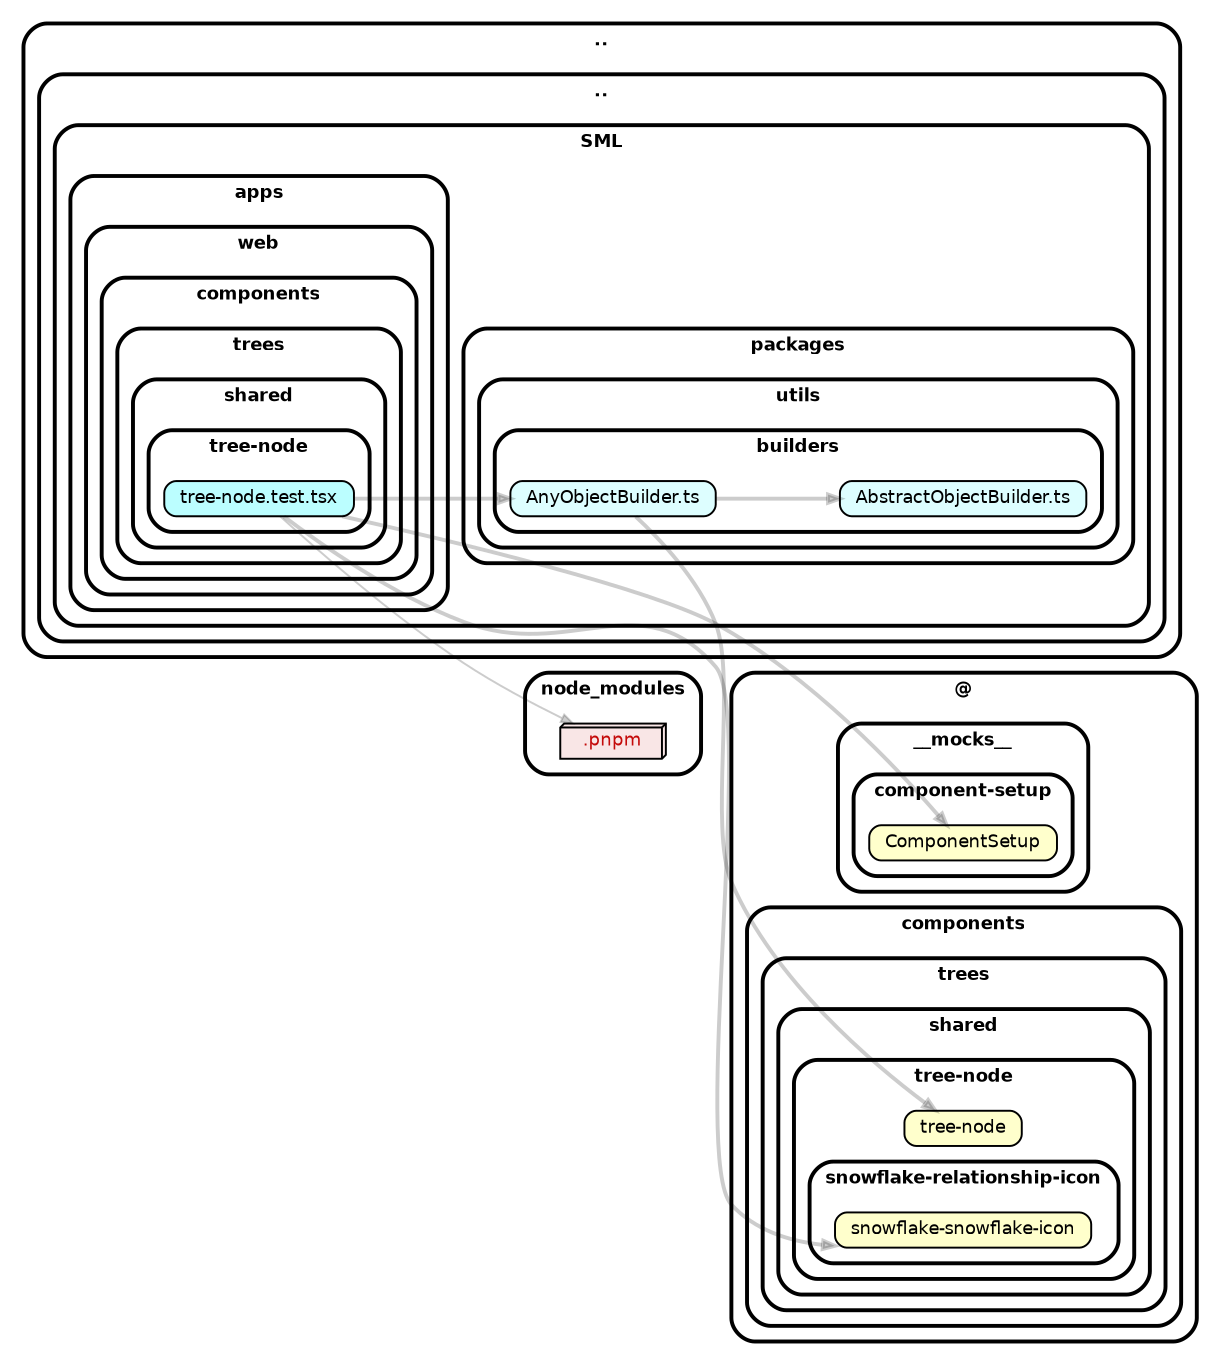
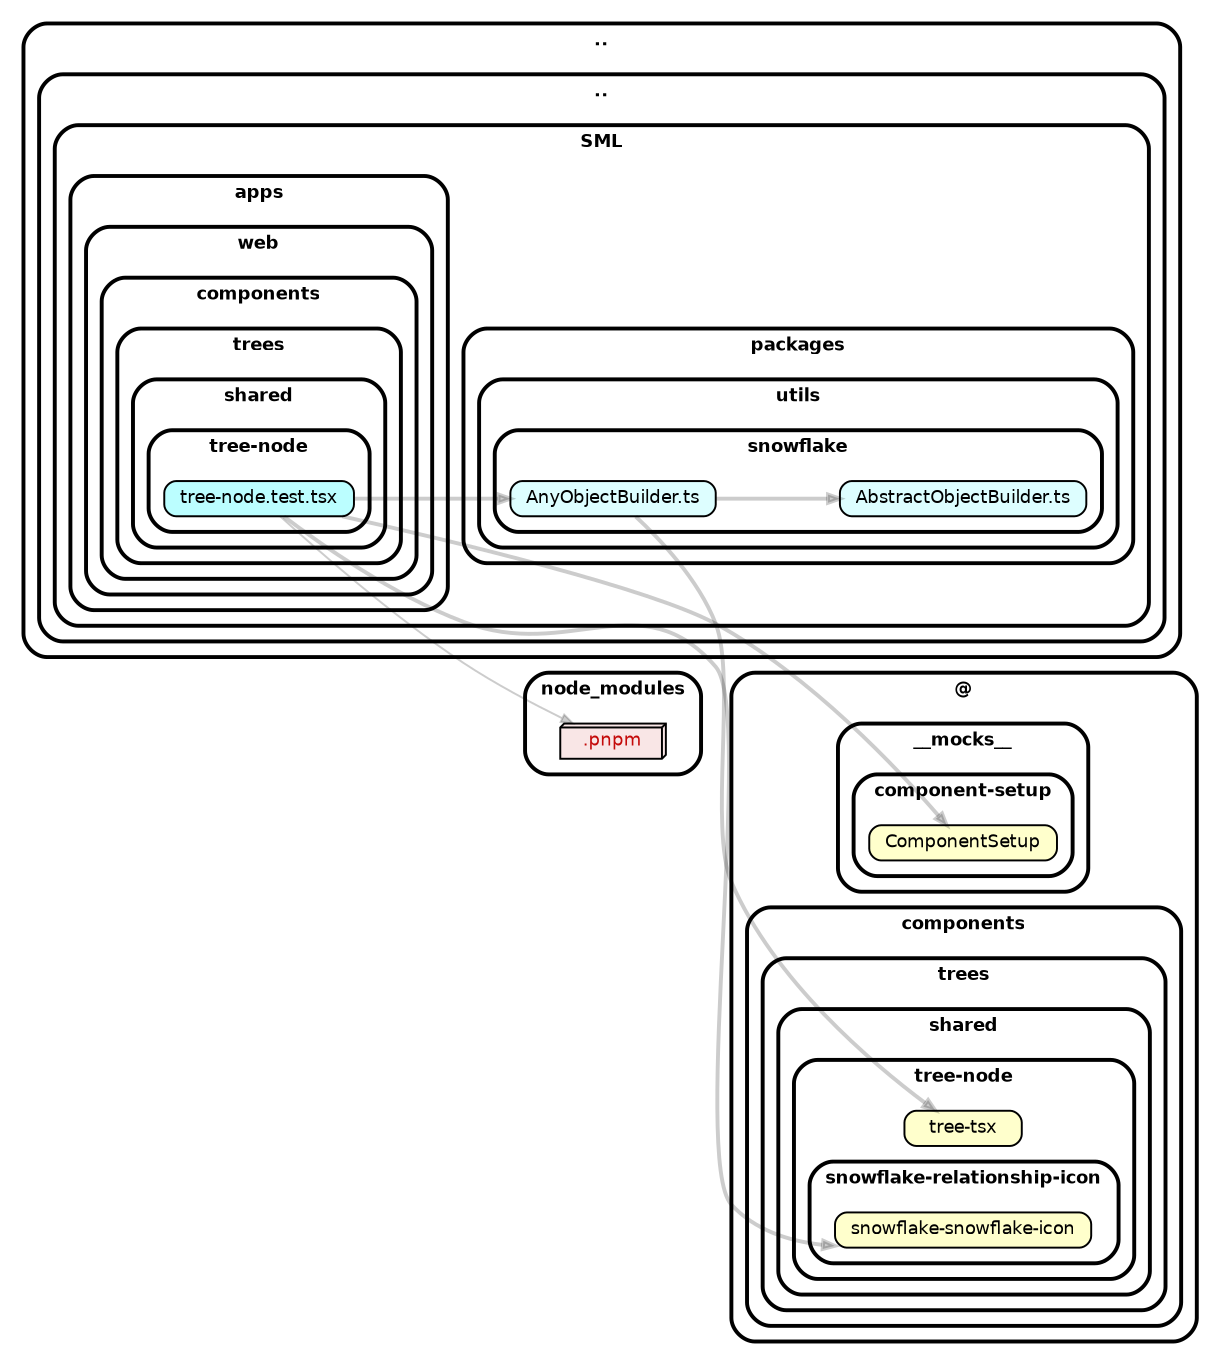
(798, 448) -> (798, 448)
(963, 1128) -> (963, 1128)
